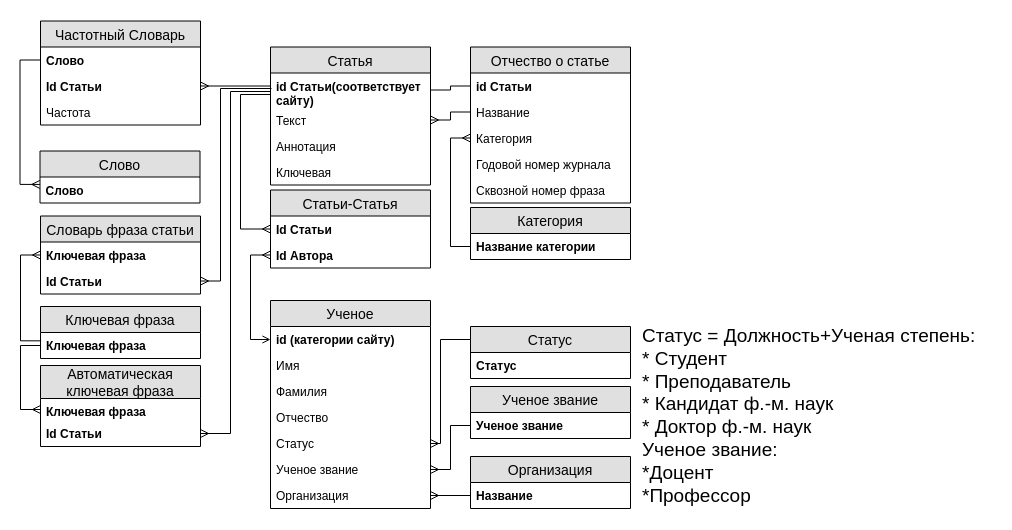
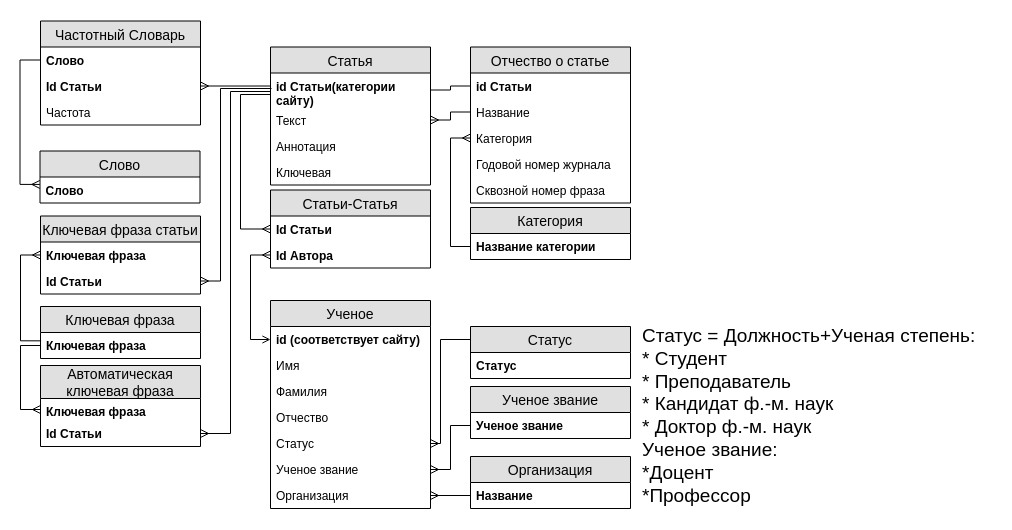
(350, 87) -> (337, 87)
(120, 230) -> (120, 230)
(339, 340) -> (352, 340)
